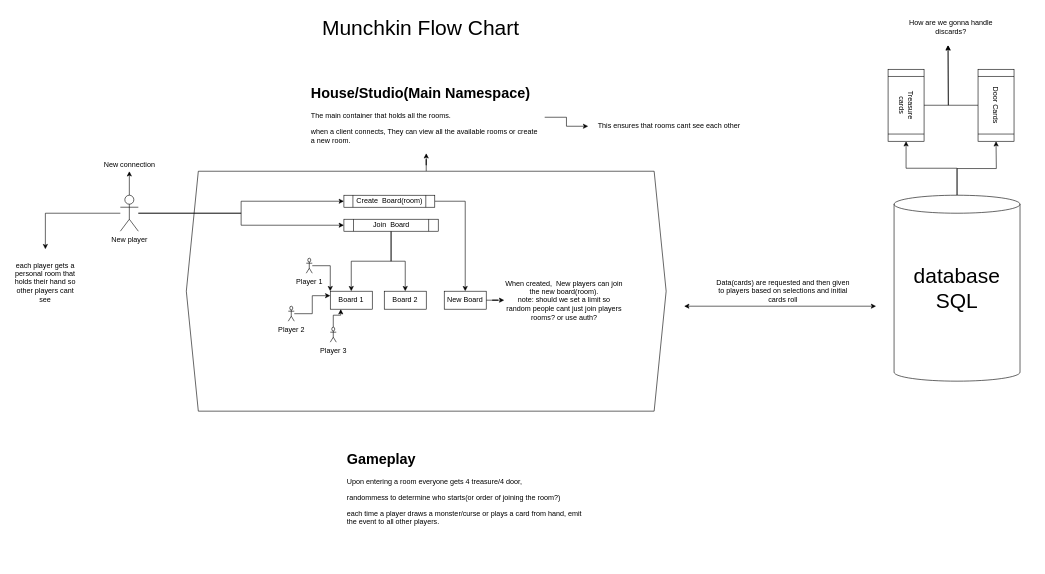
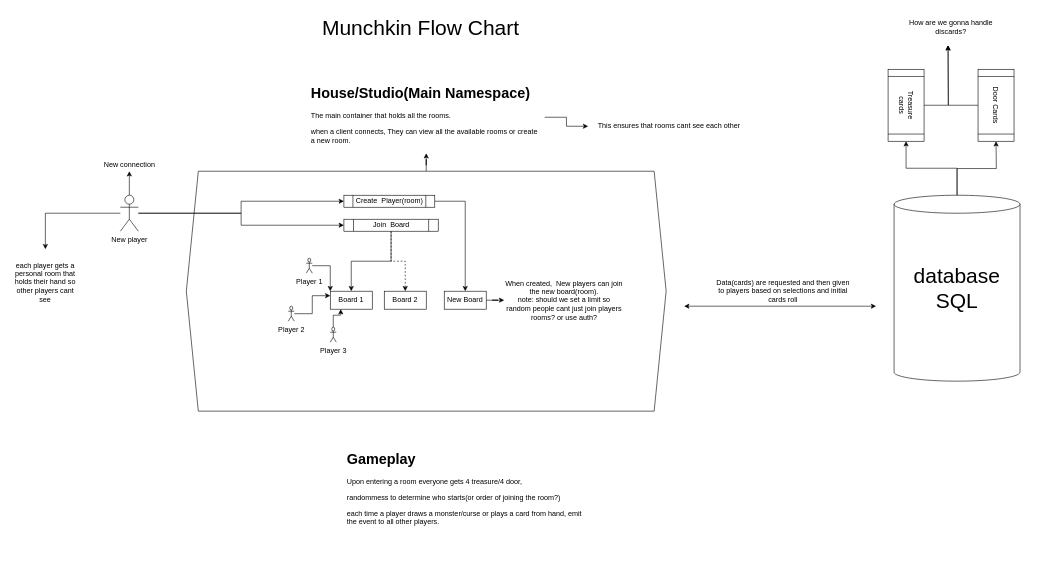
(390, 201) -> (390, 201)
(405, 267) -> (405, 267)
